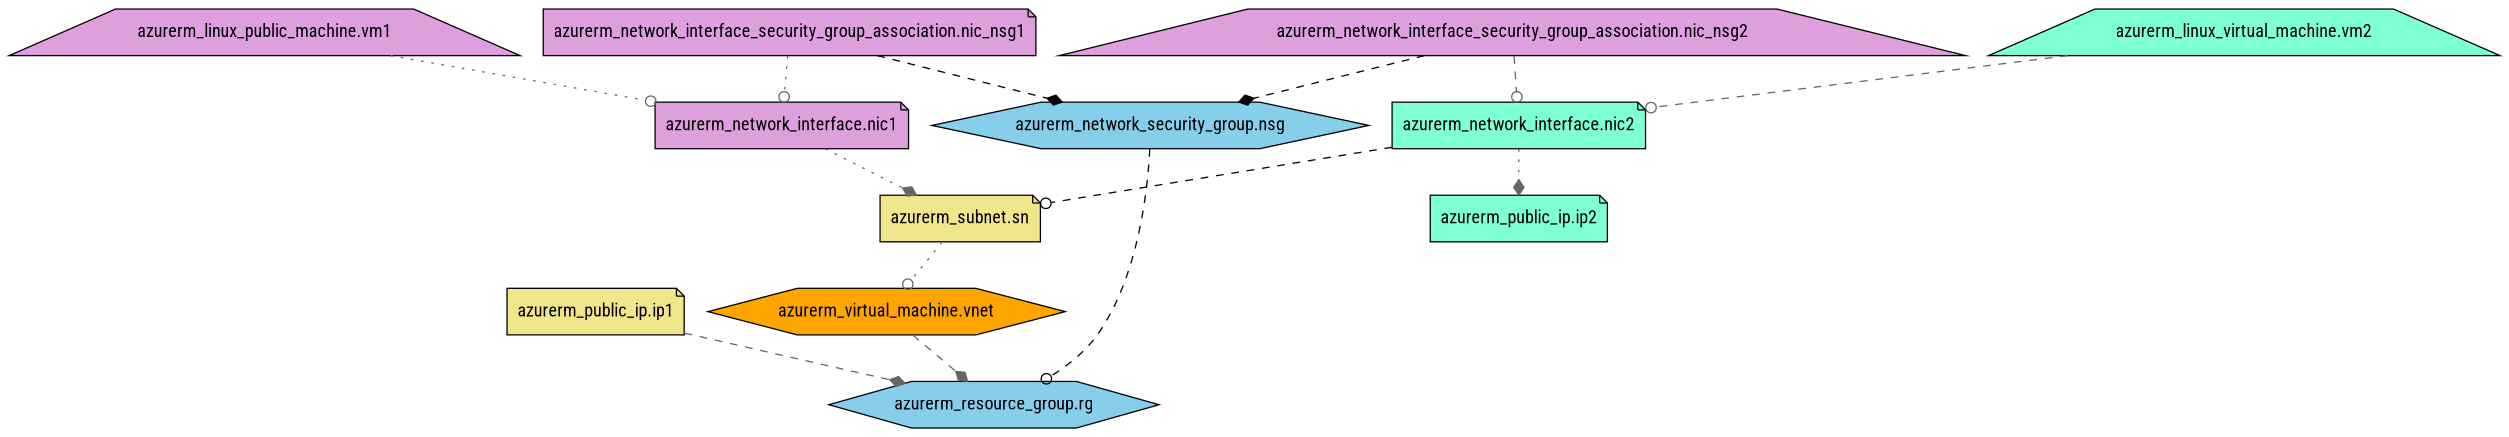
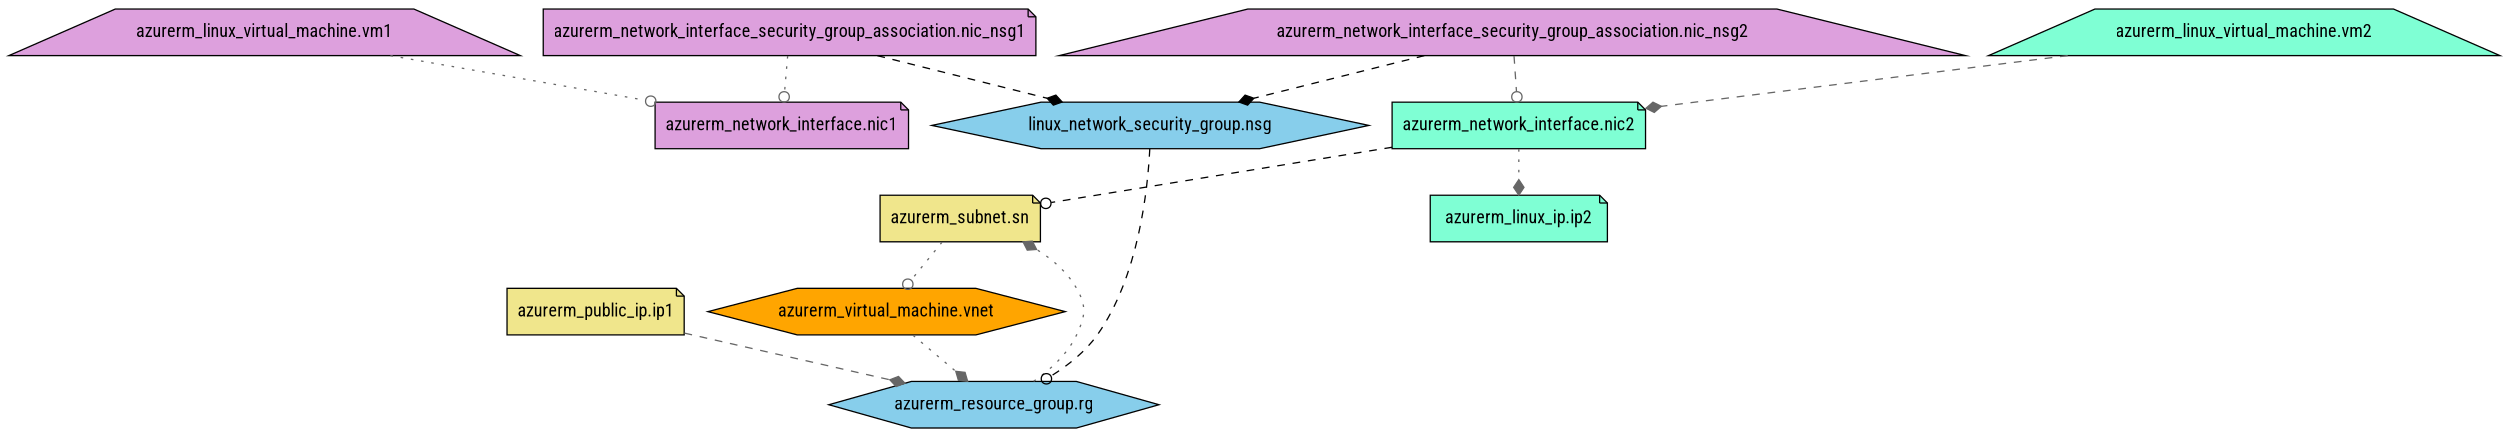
(265, 32) -> (265, 32)
(1862, 81) -> (1862, 81)
(1150, 125) -> (1150, 125)
(864, 168) -> (1083, 315)
(1519, 219) -> (1519, 219)
(934, 353) -> (934, 353)
